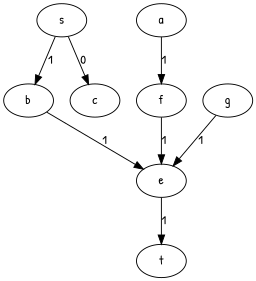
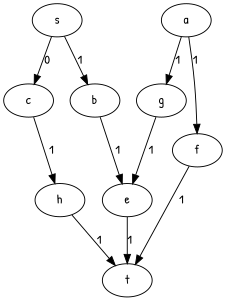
none -> (175, 56)
(161, 136) -> (165, 211)
none -> (60, 200)
